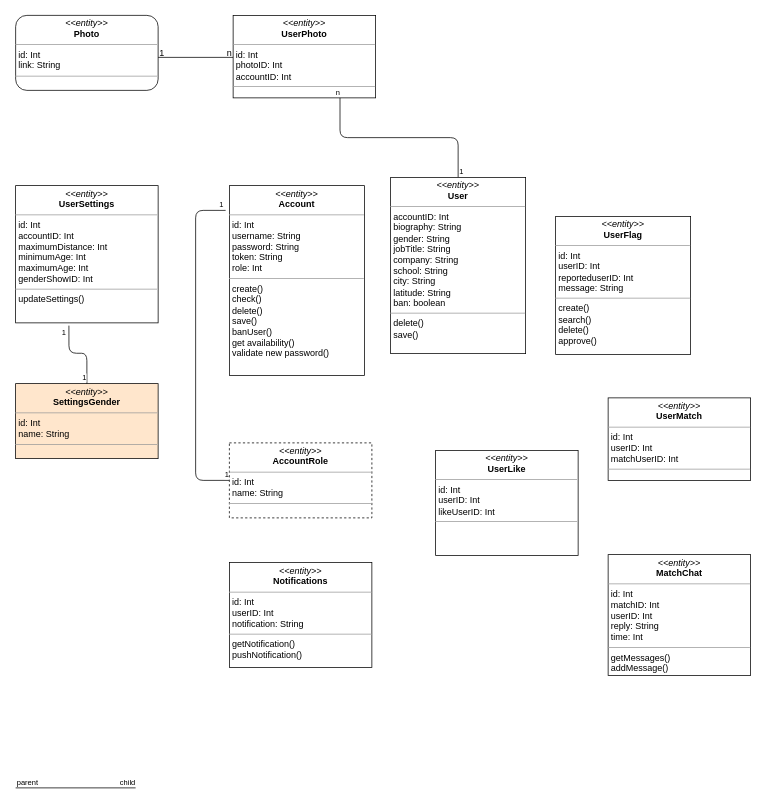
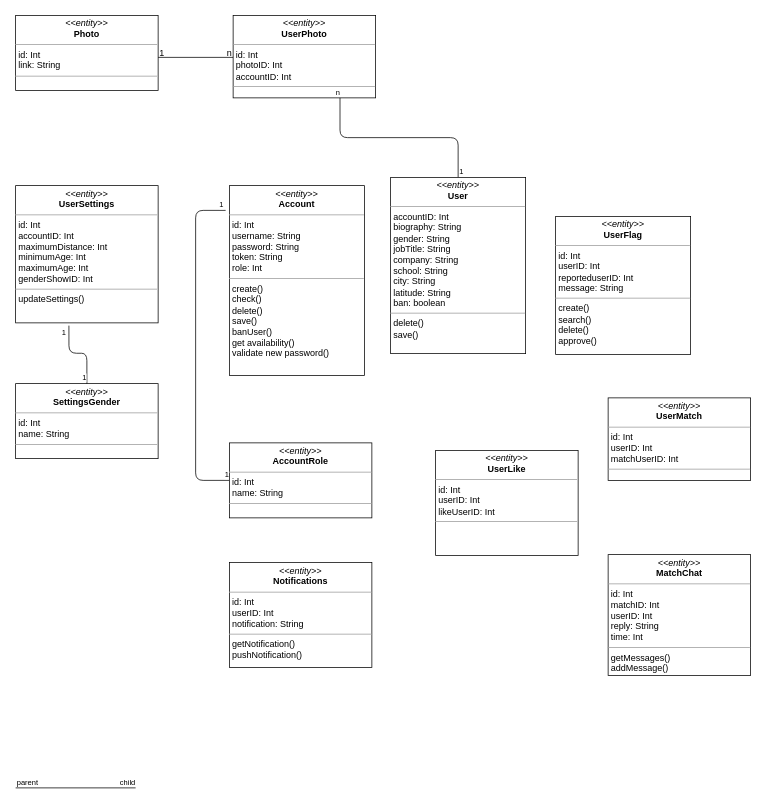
(87, 53) -> (87, 53)
(87, 421) -> (87, 421)
(300, 480) -> (300, 480)
